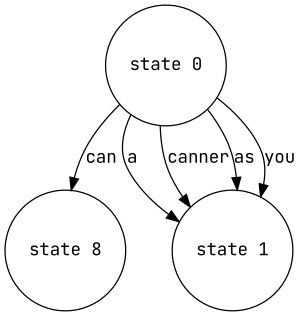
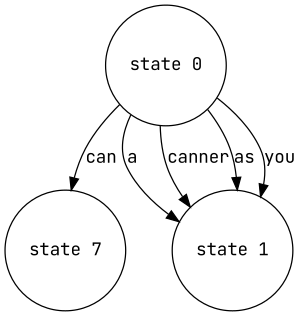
(65, 250) -> (65, 250)
